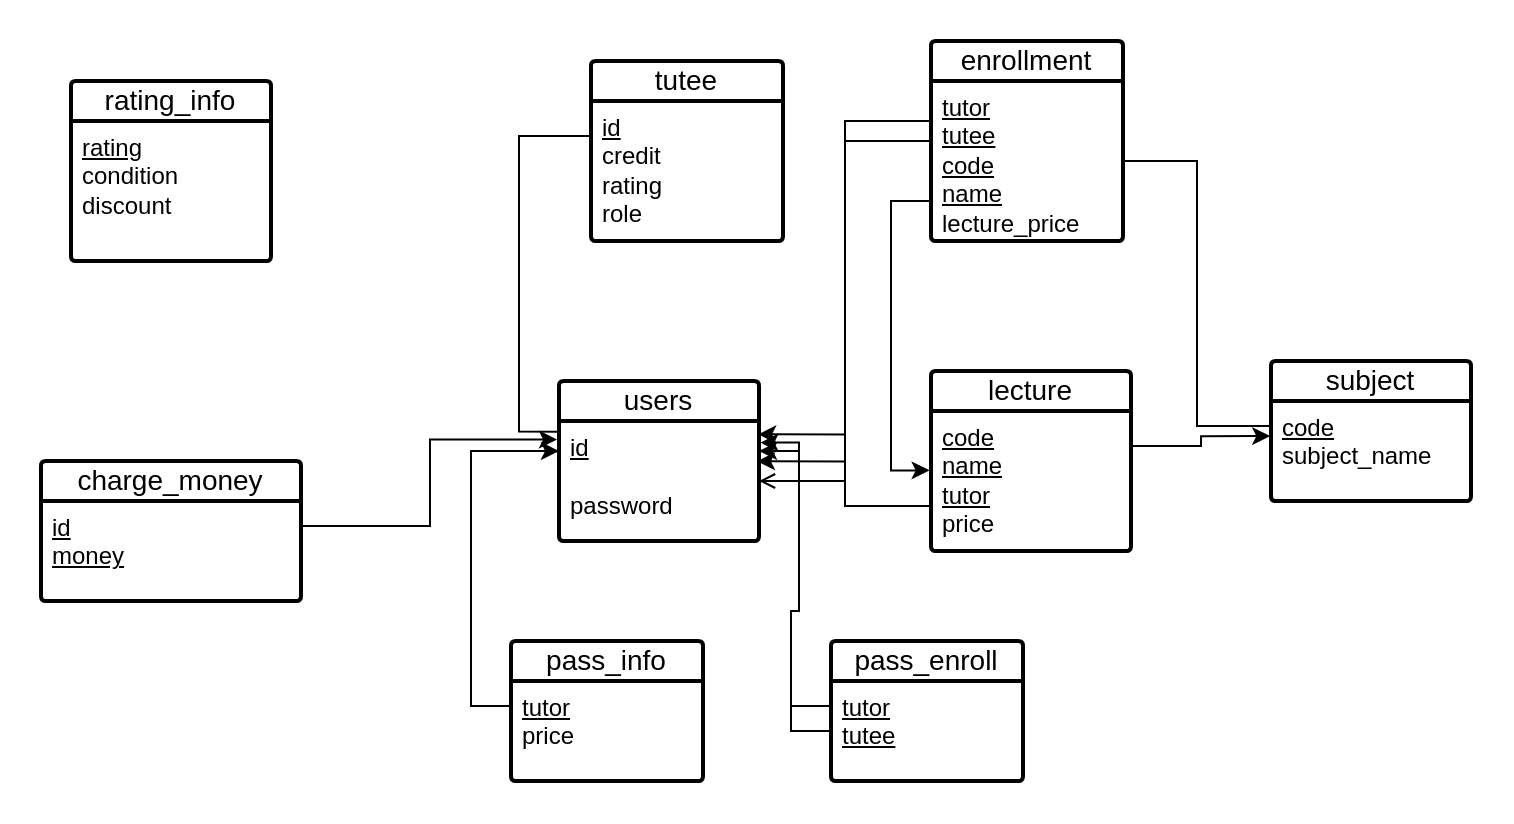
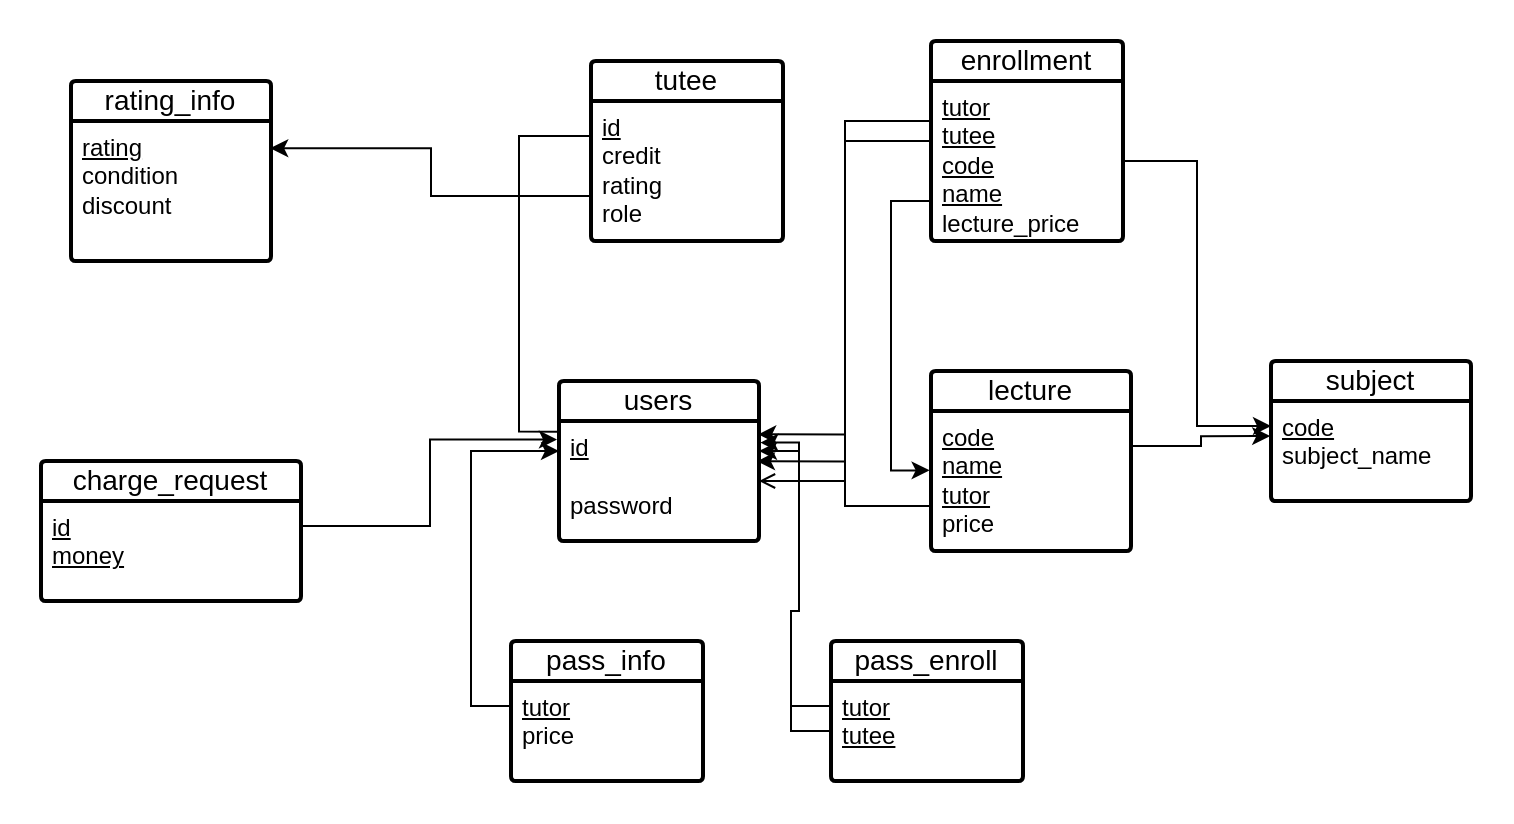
none -> (431, 177)
(1261, 426) -> (1256, 426)
(171, 481) -> (171, 481)
